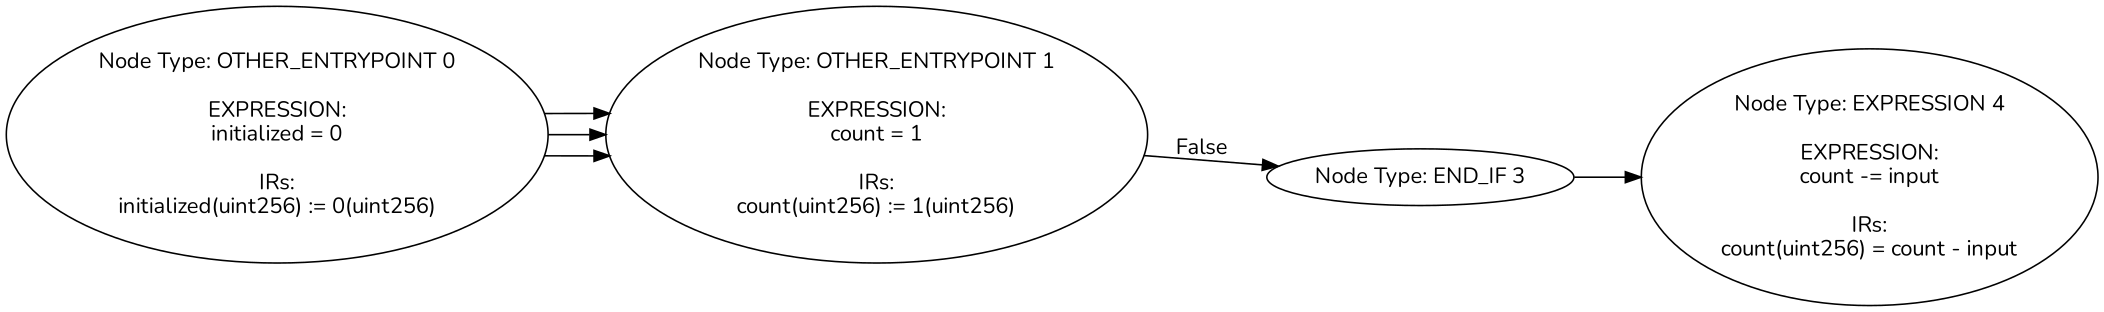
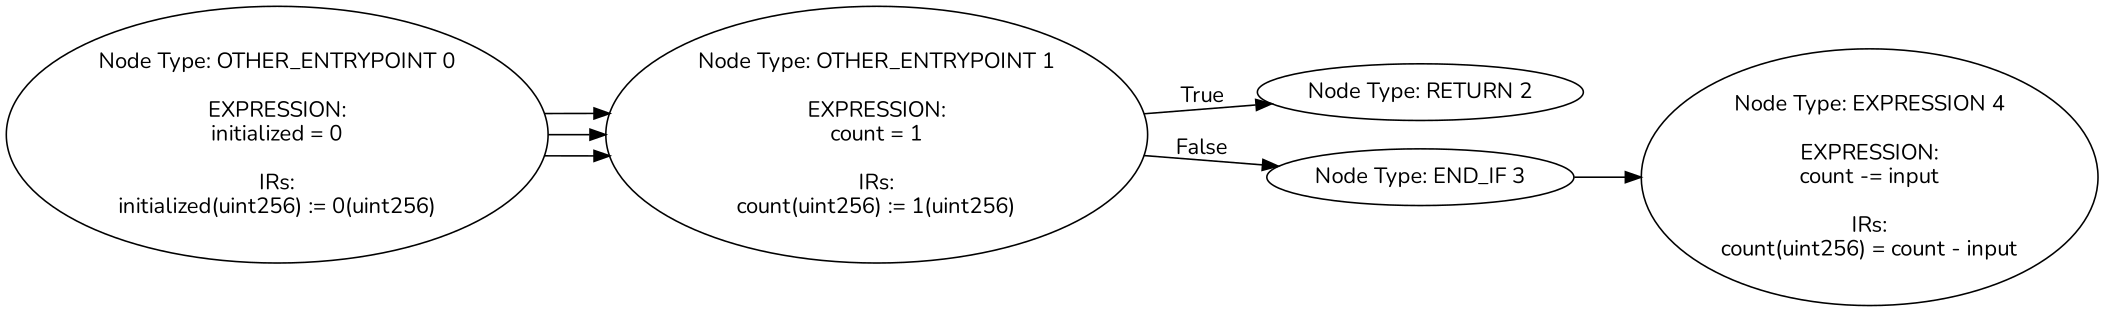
none -> (1420, 92)
